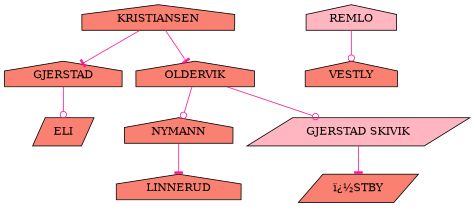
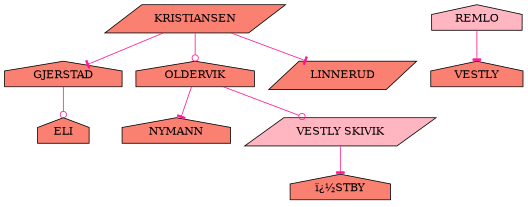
(158, 19) -> (195, 19)
(351, 43) -> (477, 44)
(175, 45) -> (195, 44)
(188, 100) -> (187, 101)
(63, 132) -> (63, 132)
(358, 132) -> (340, 132)
(179, 157) -> (267, 46)
(179, 188) -> (343, 75)
(358, 188) -> (340, 188)
